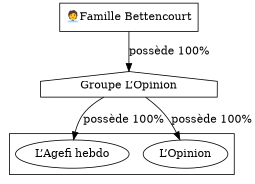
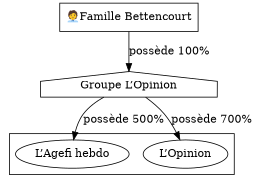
(124, 120) -> (124, 120)
(212, 120) -> (212, 120)
